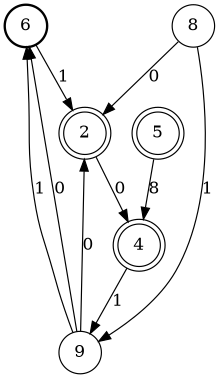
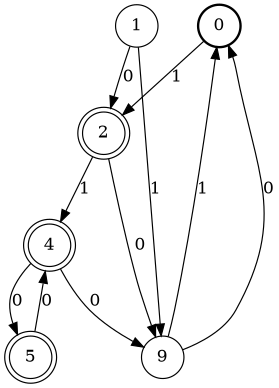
(26, 26) -> (219, 26)
(193, 26) -> (137, 26)
(120, 189) -> (85, 189)
(154, 189) -> (47, 301)
(82, 251) -> (127, 243)
none -> (12, 291)
(118, 301) -> (96, 301)
